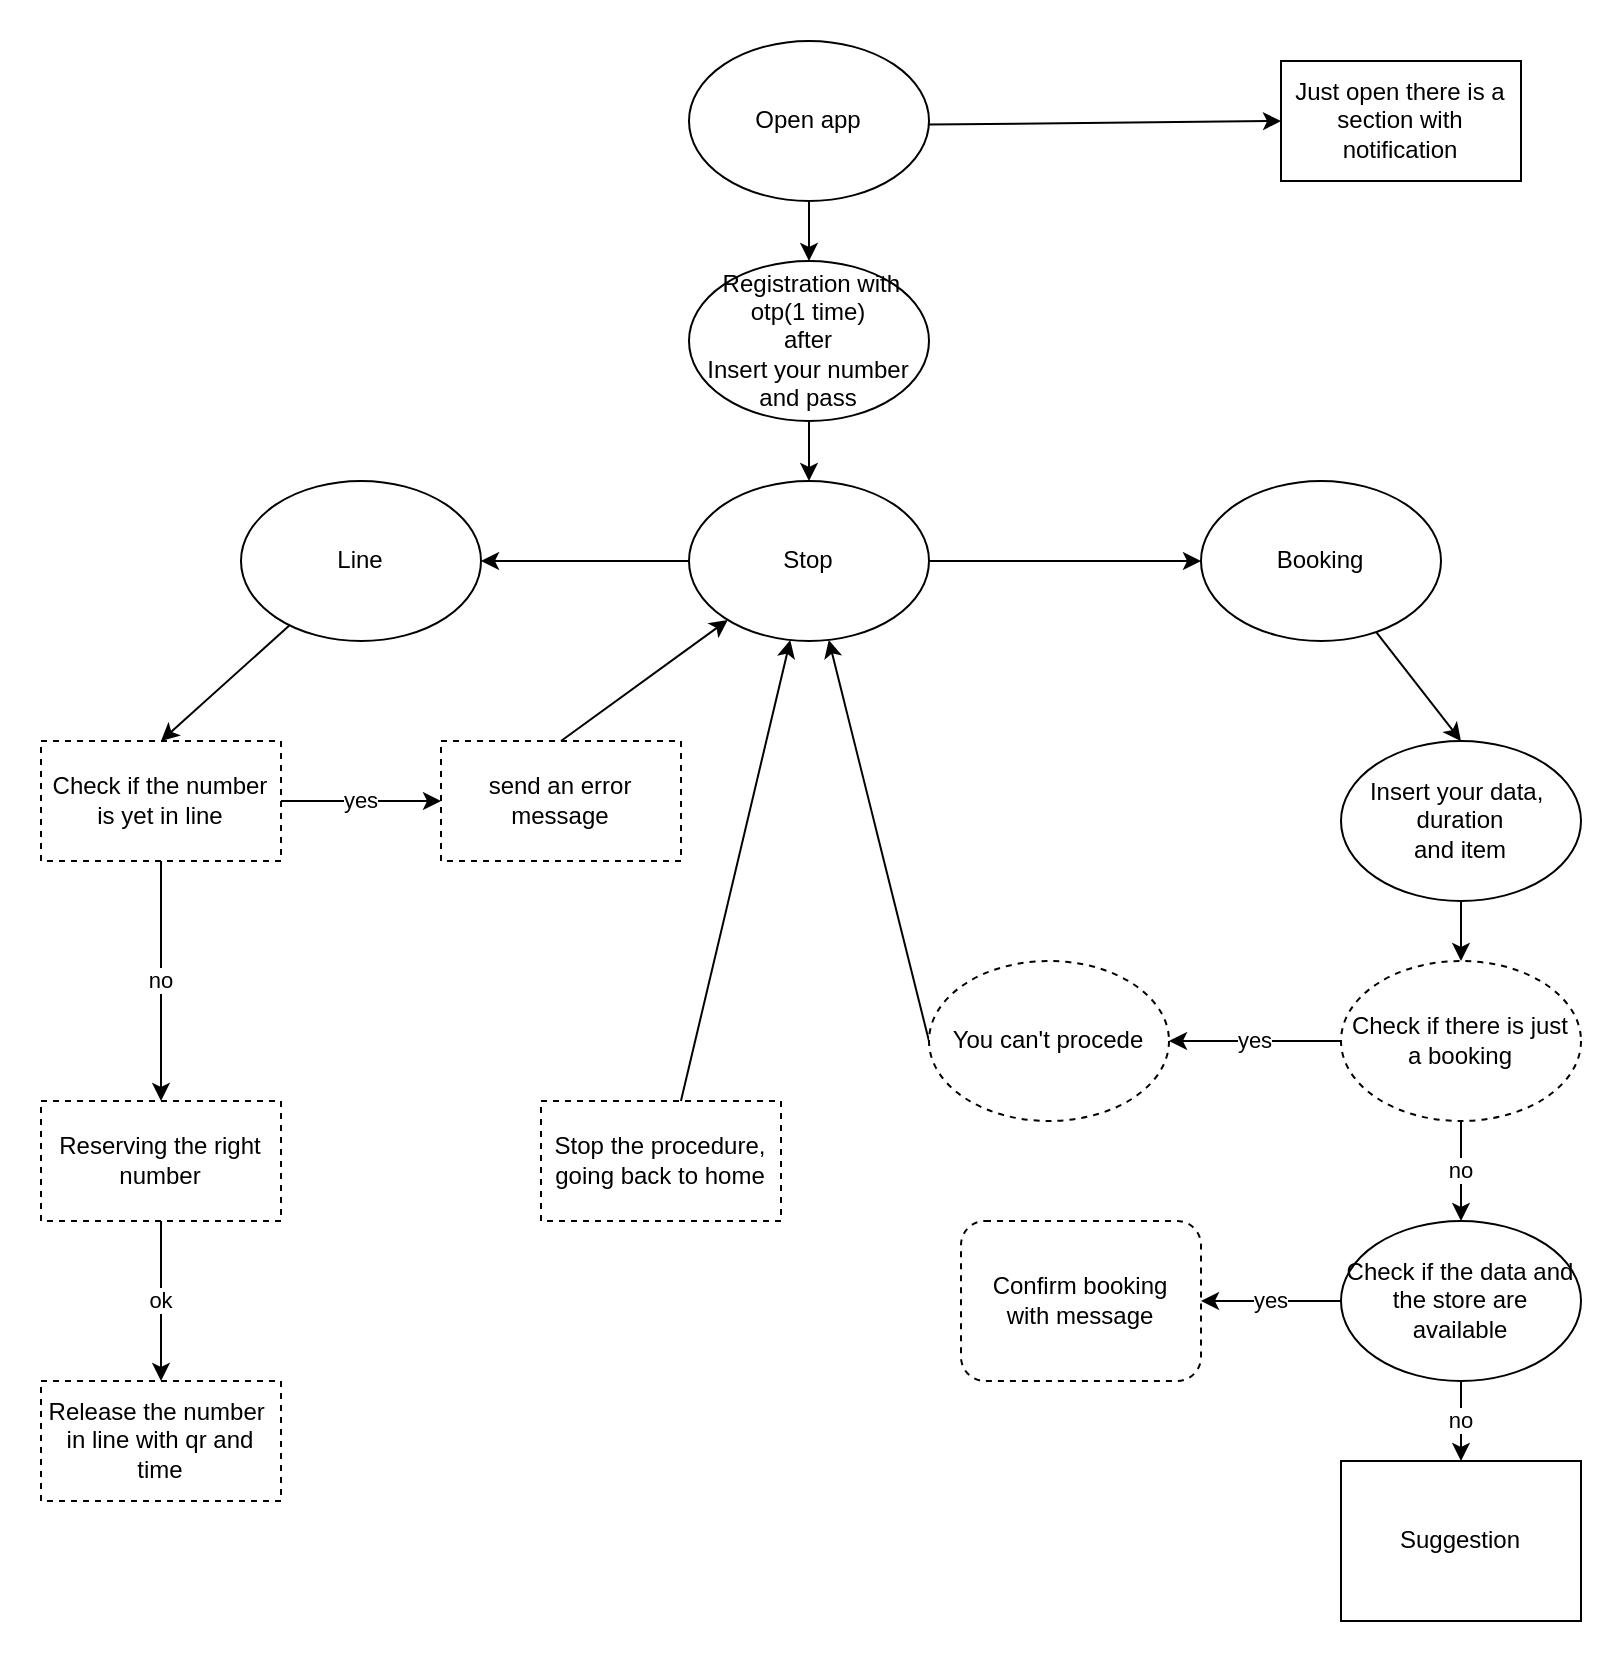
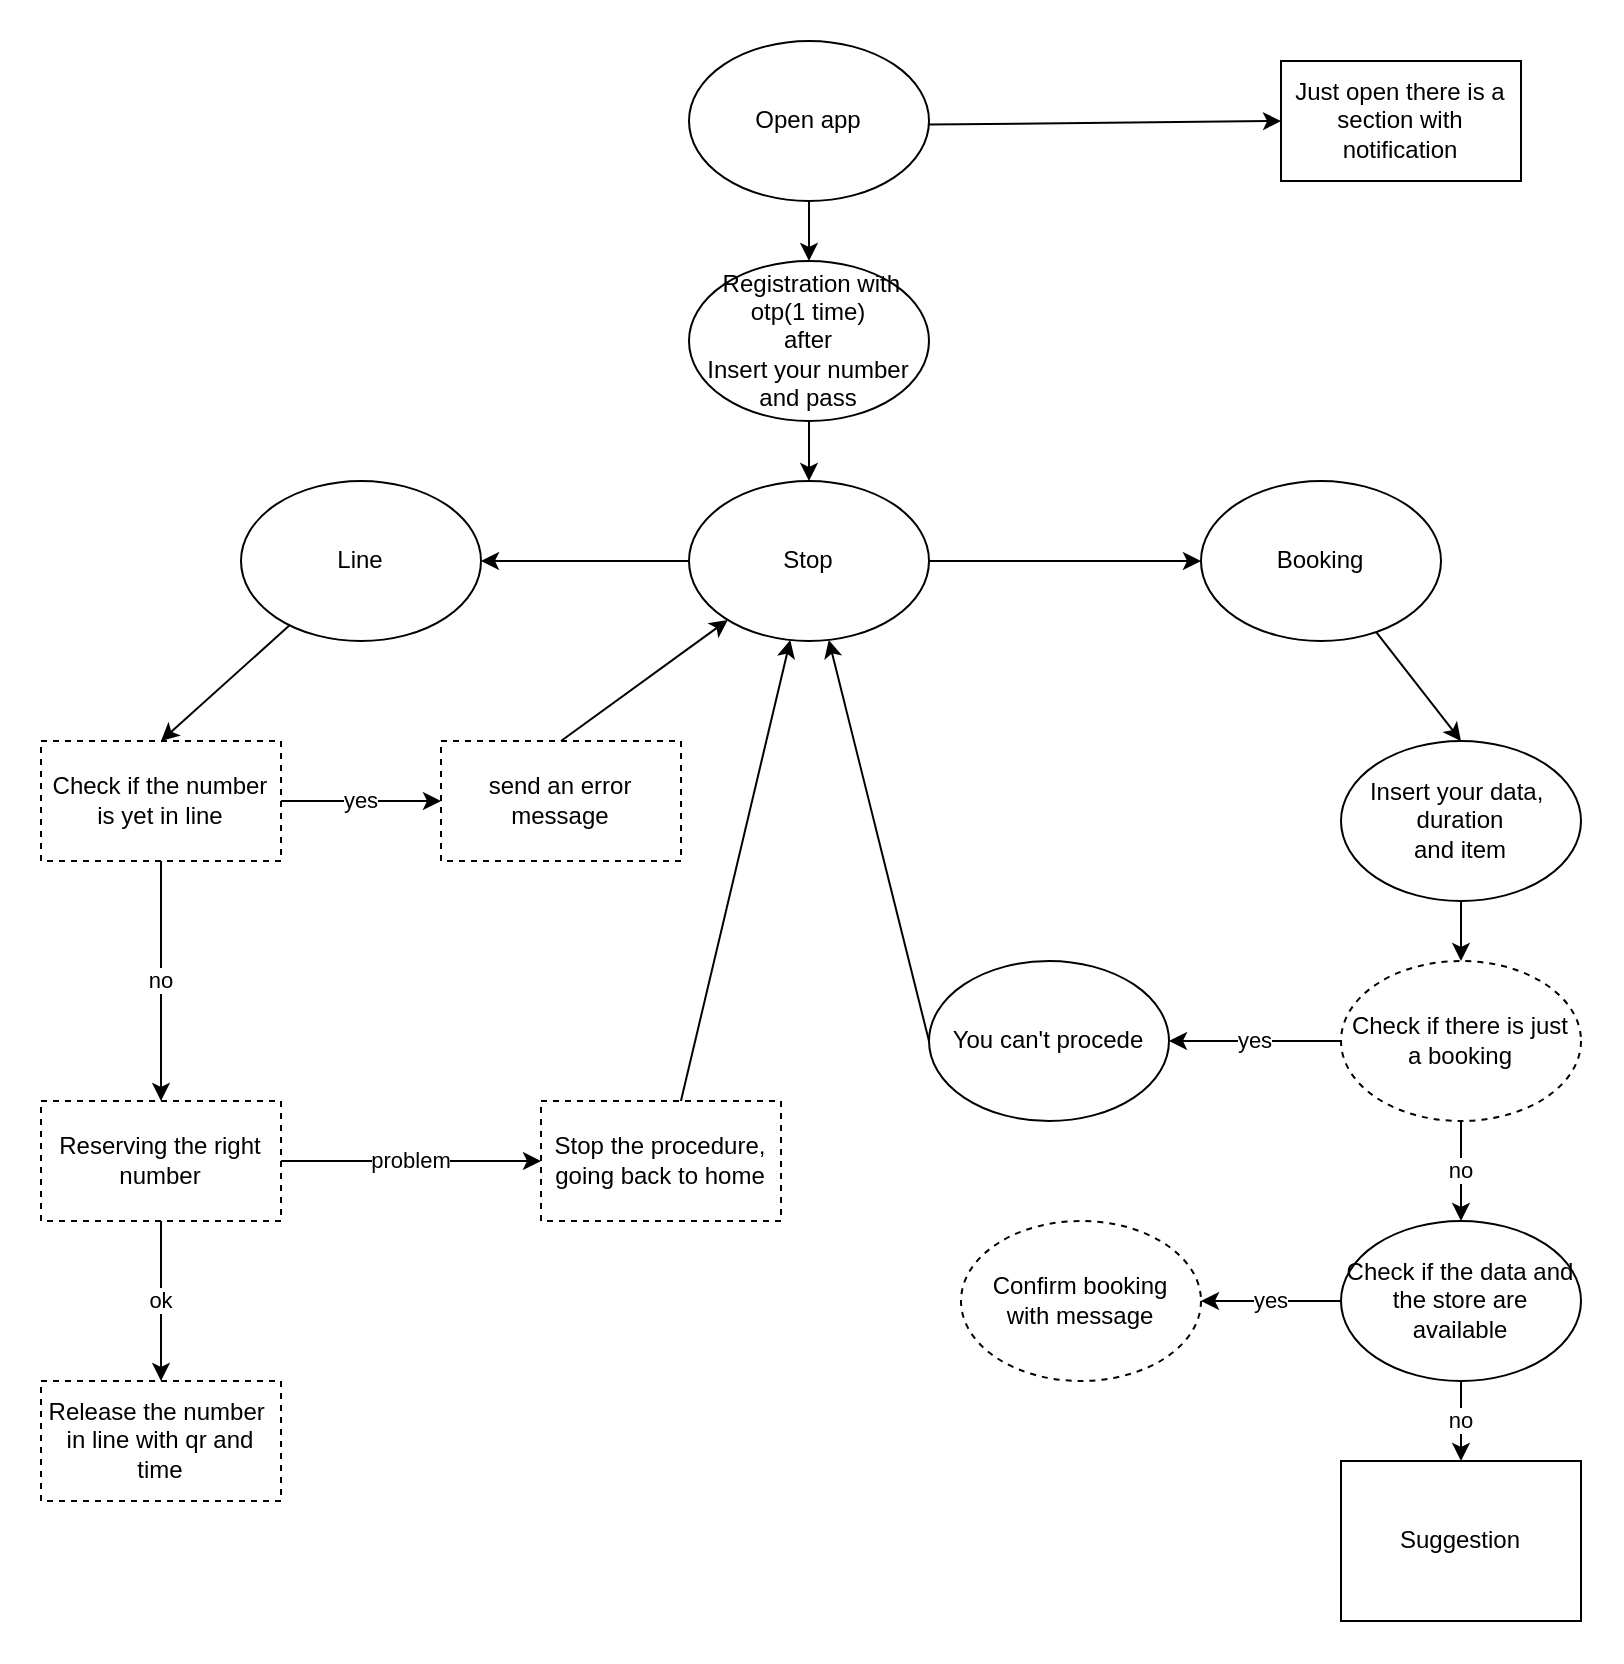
(1049, 1041) -> (1049, 1041)
none -> (404, 1161)
(1081, 1301) -> (1081, 1301)
